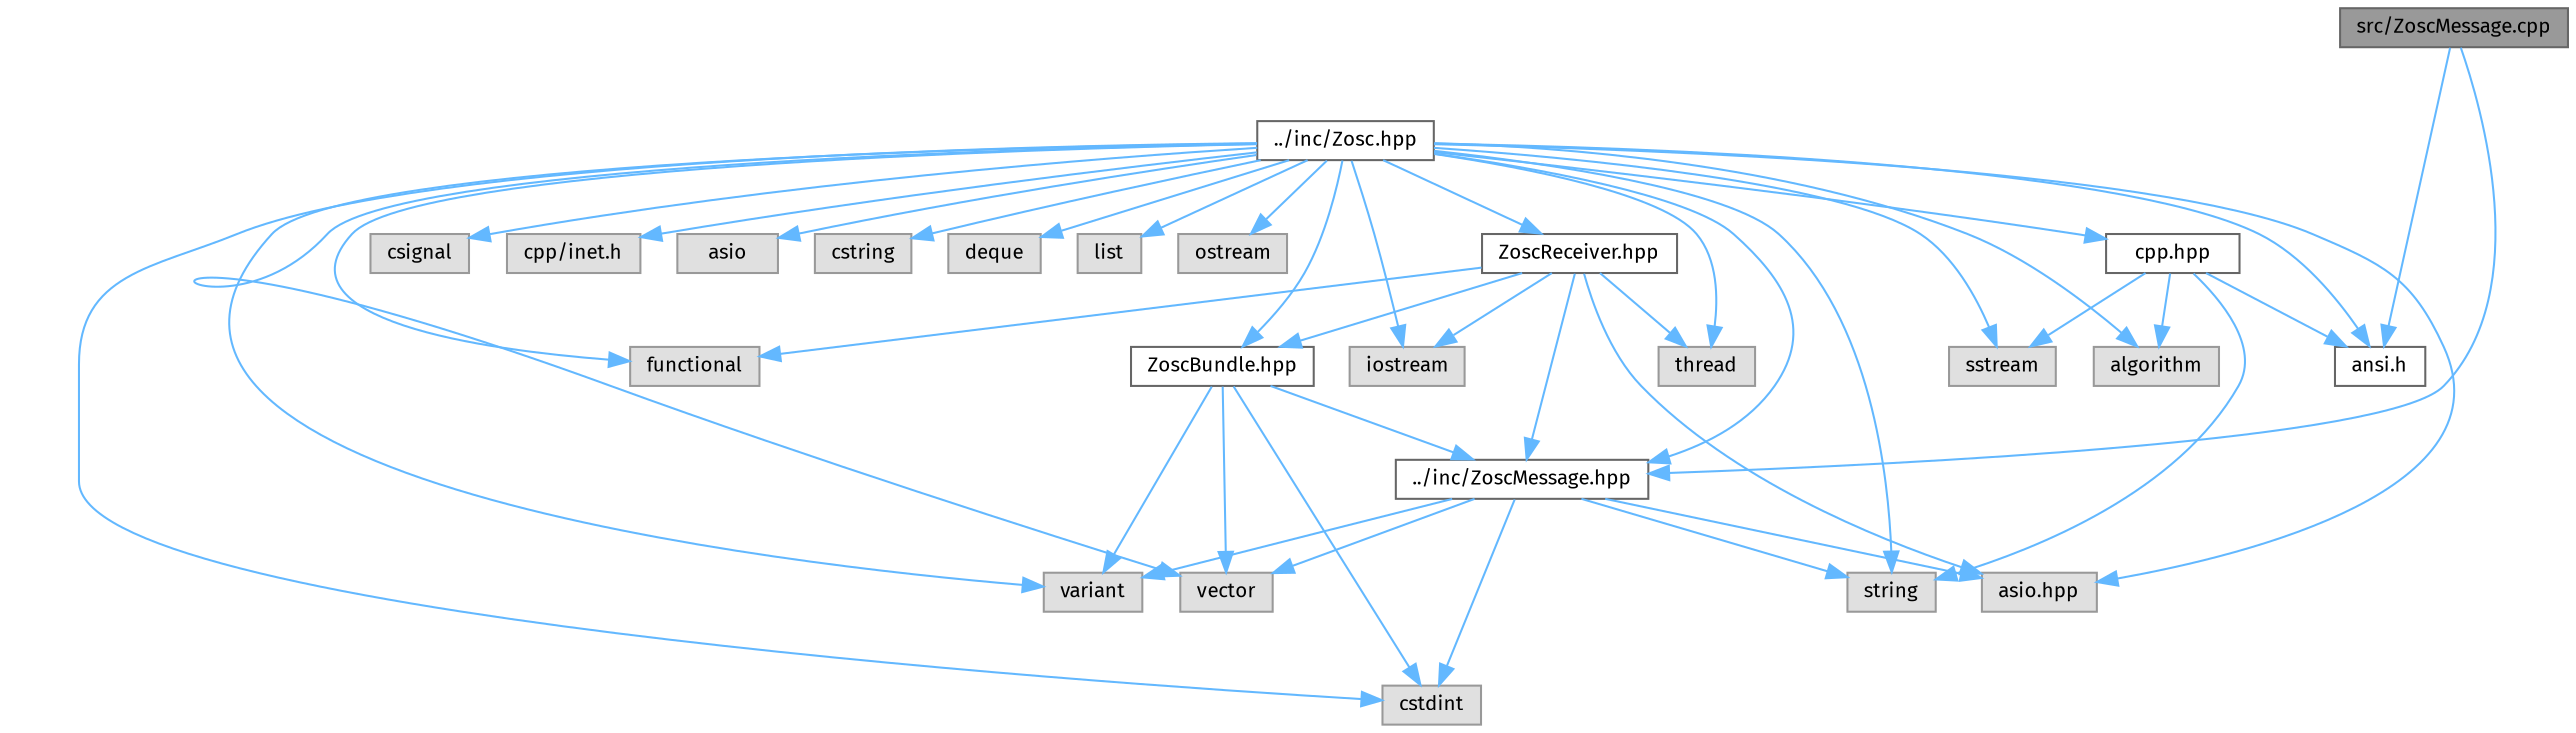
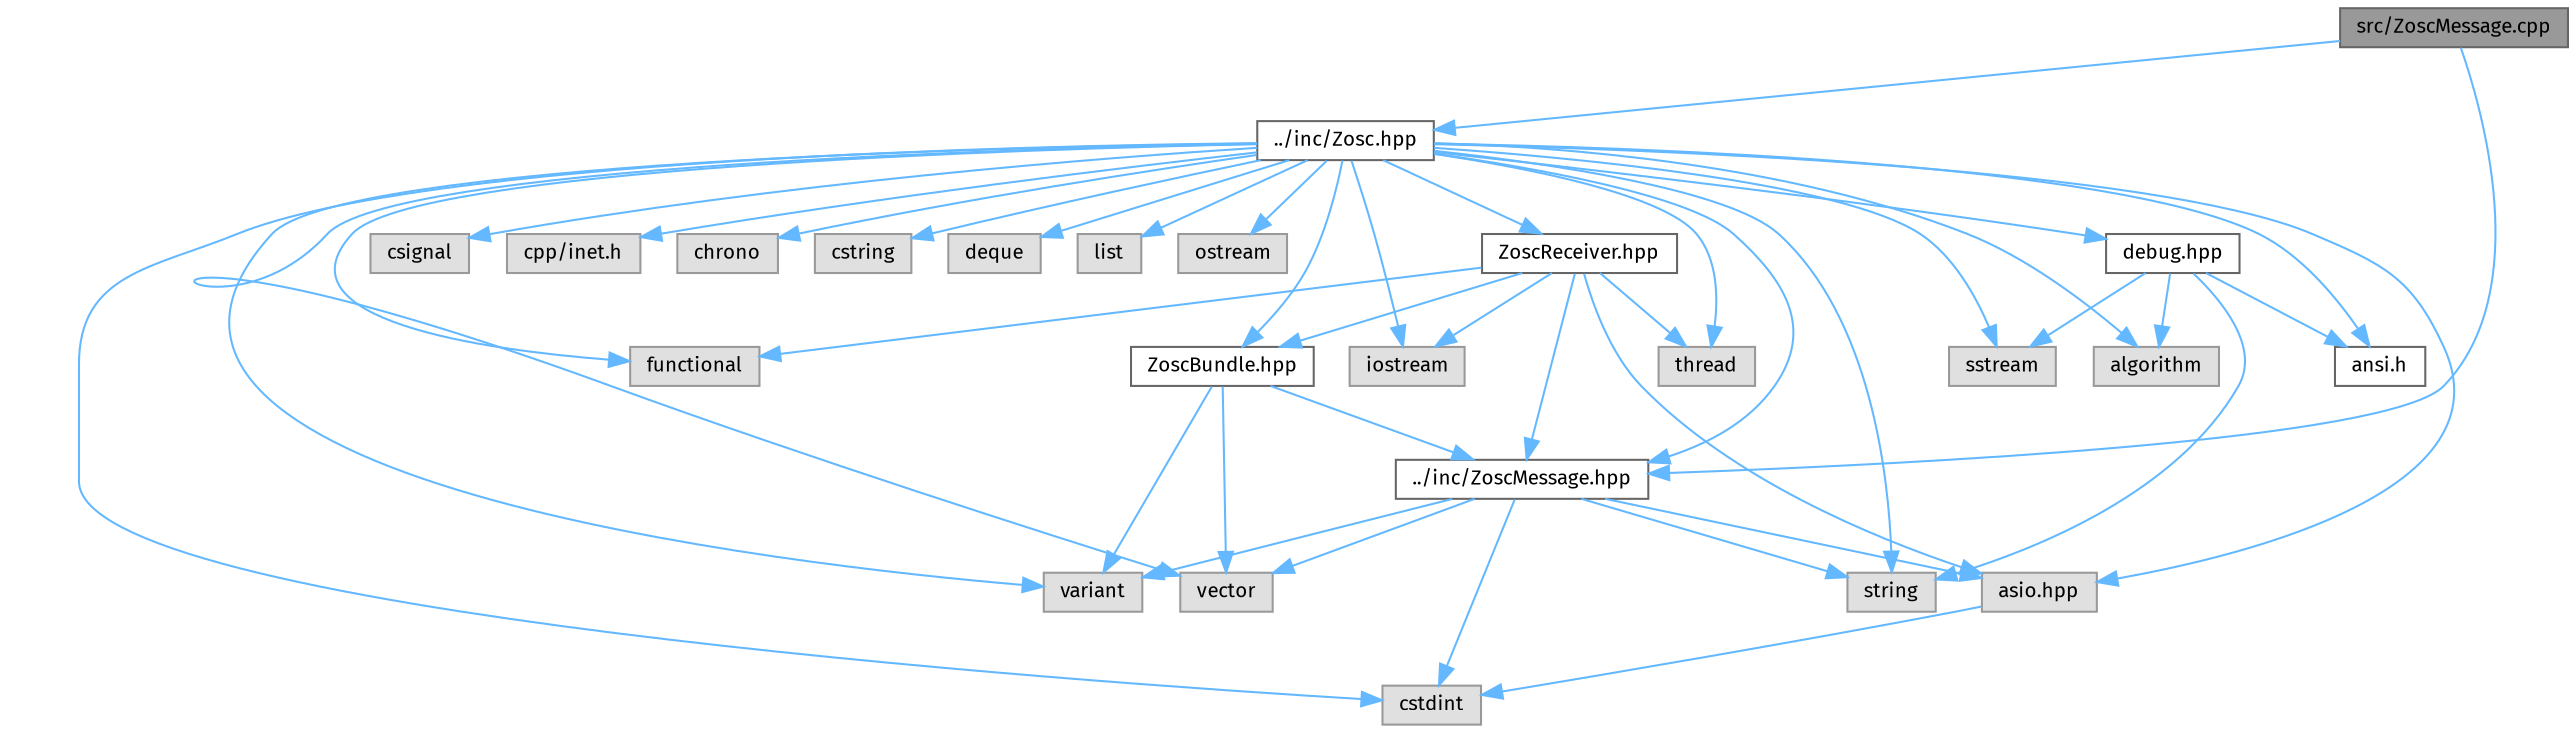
(2419, 187) -> (1898, 84)
(728, 254) -> (728, 254)
(2173, 254) -> (2173, 254)
(1317, 520) -> (1742, 651)
